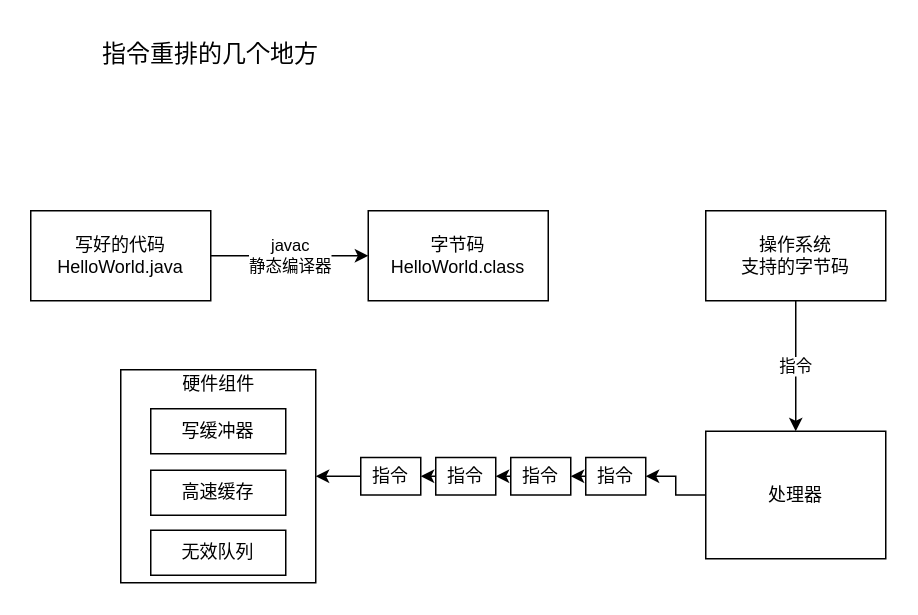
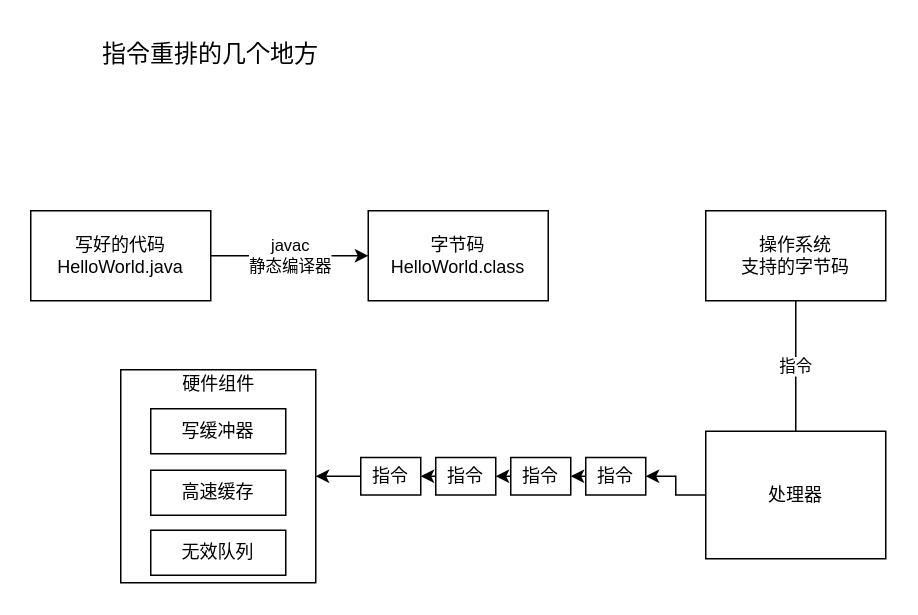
(796, 420) -> (796, 424)
